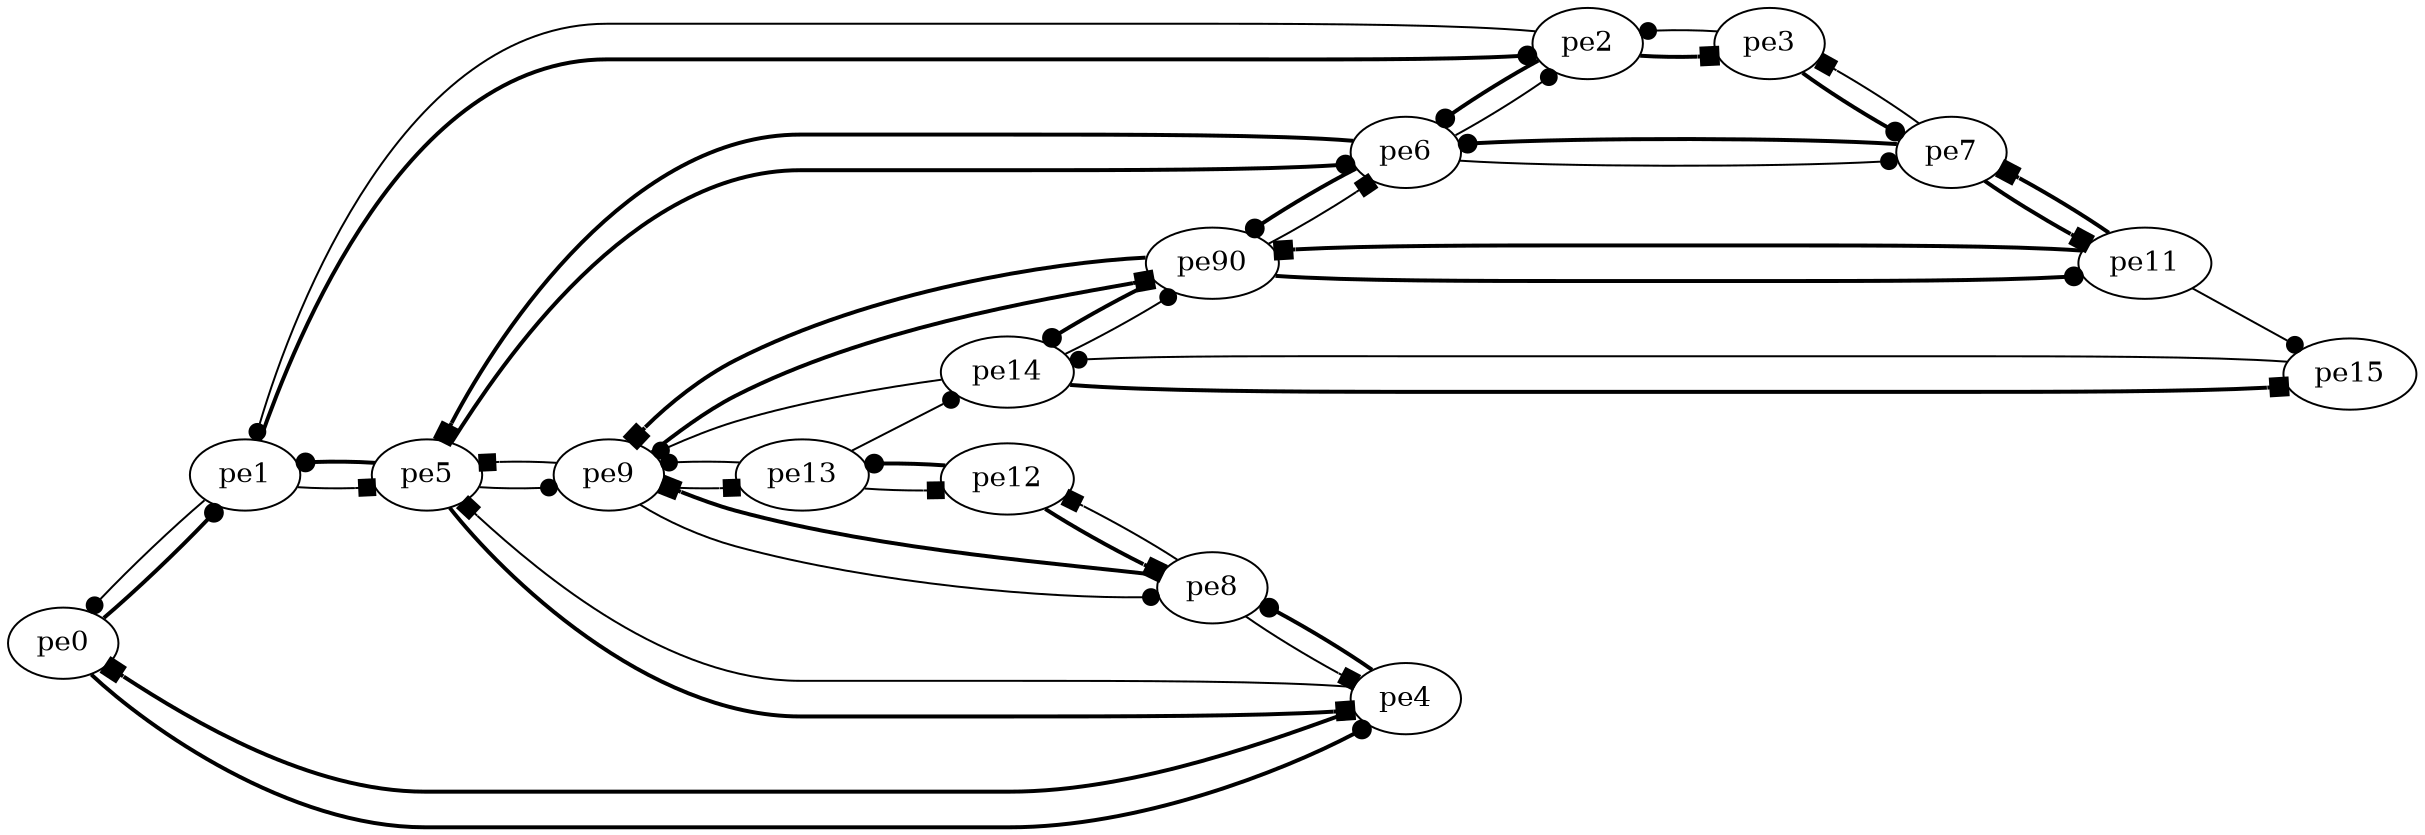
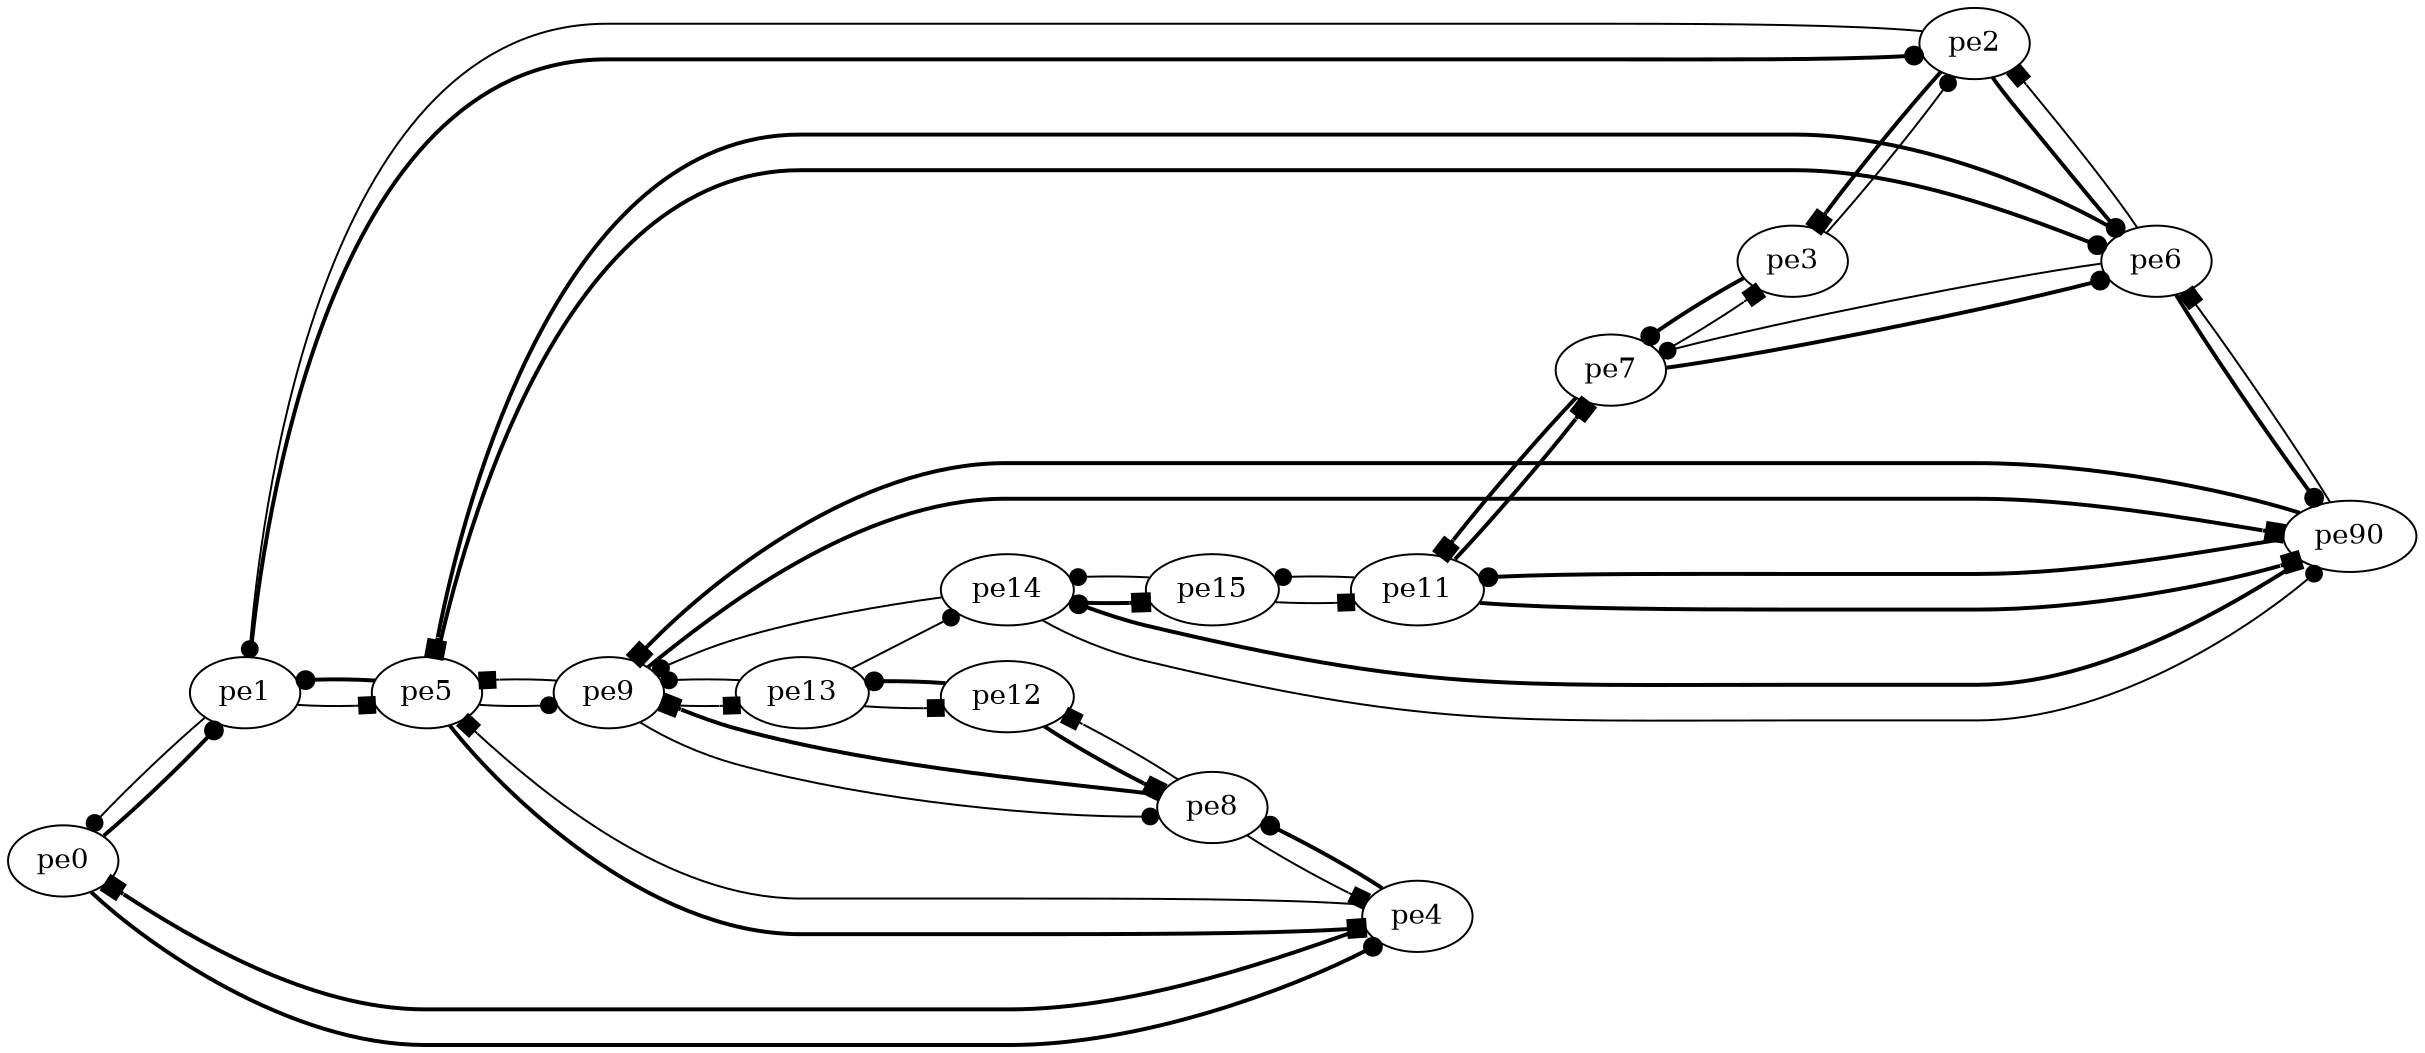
(1500, 110) -> (2083, 155)
none -> (1305, 603)
